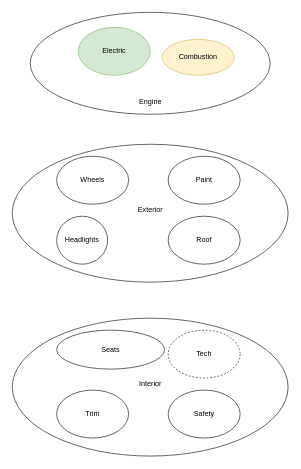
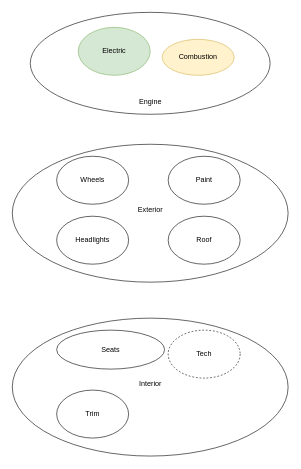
(82, 240) -> (93, 240)
(204, 414) -> none
